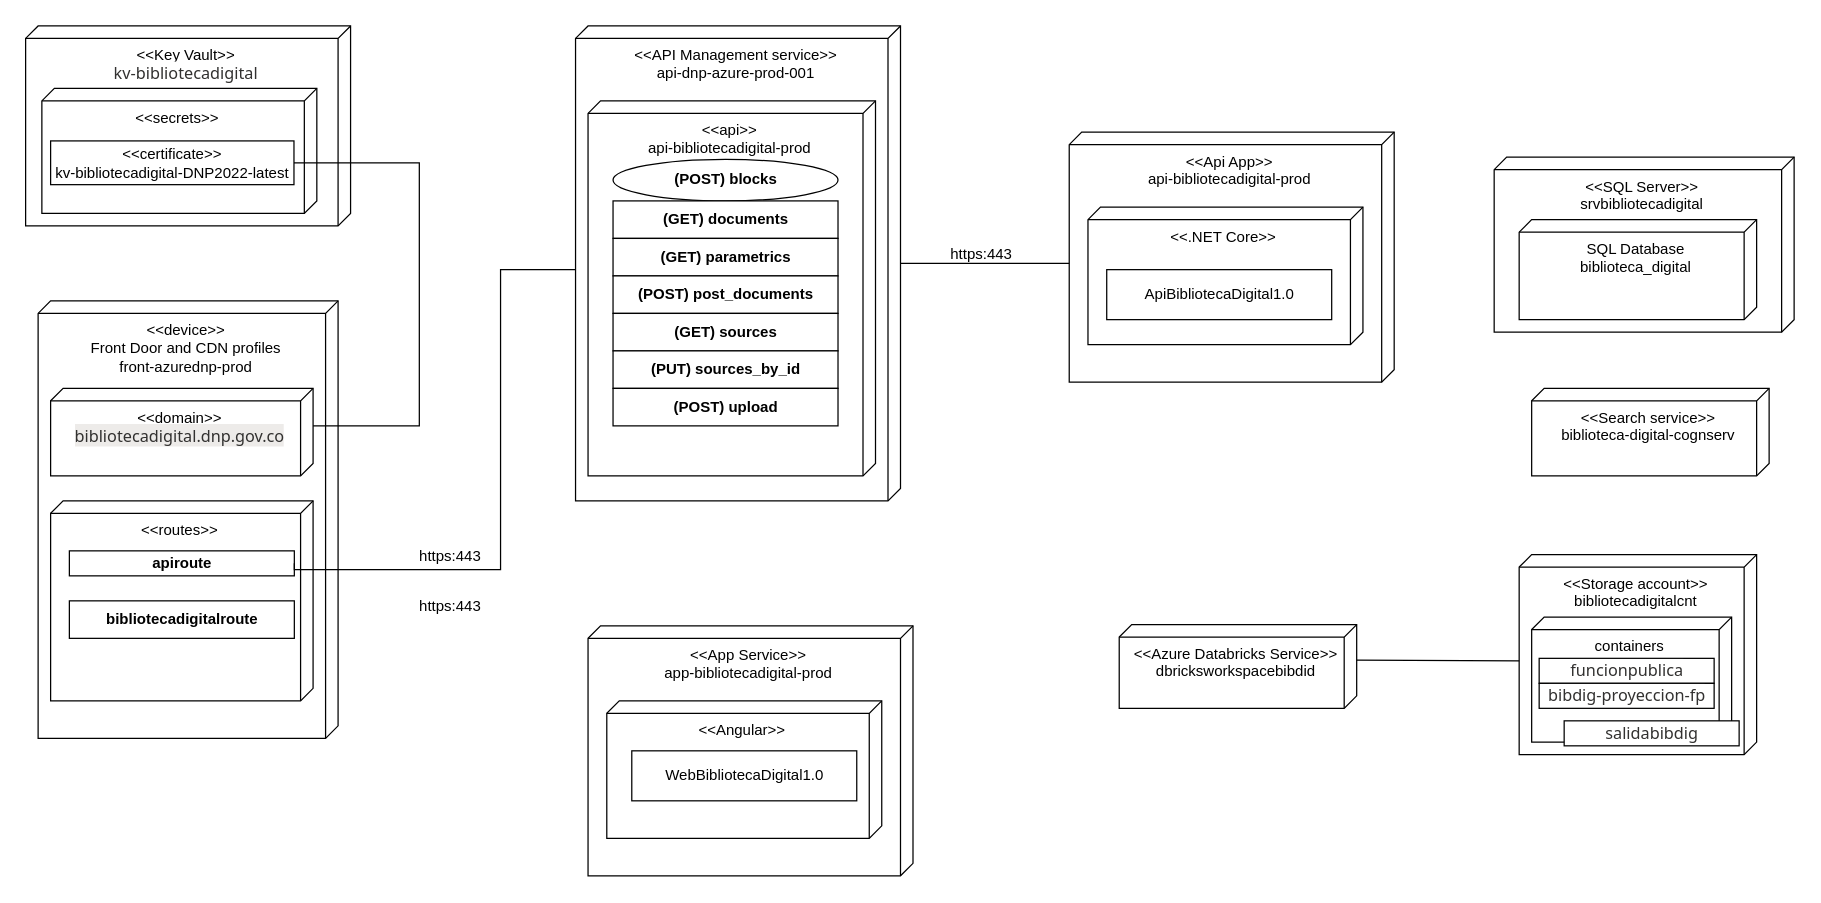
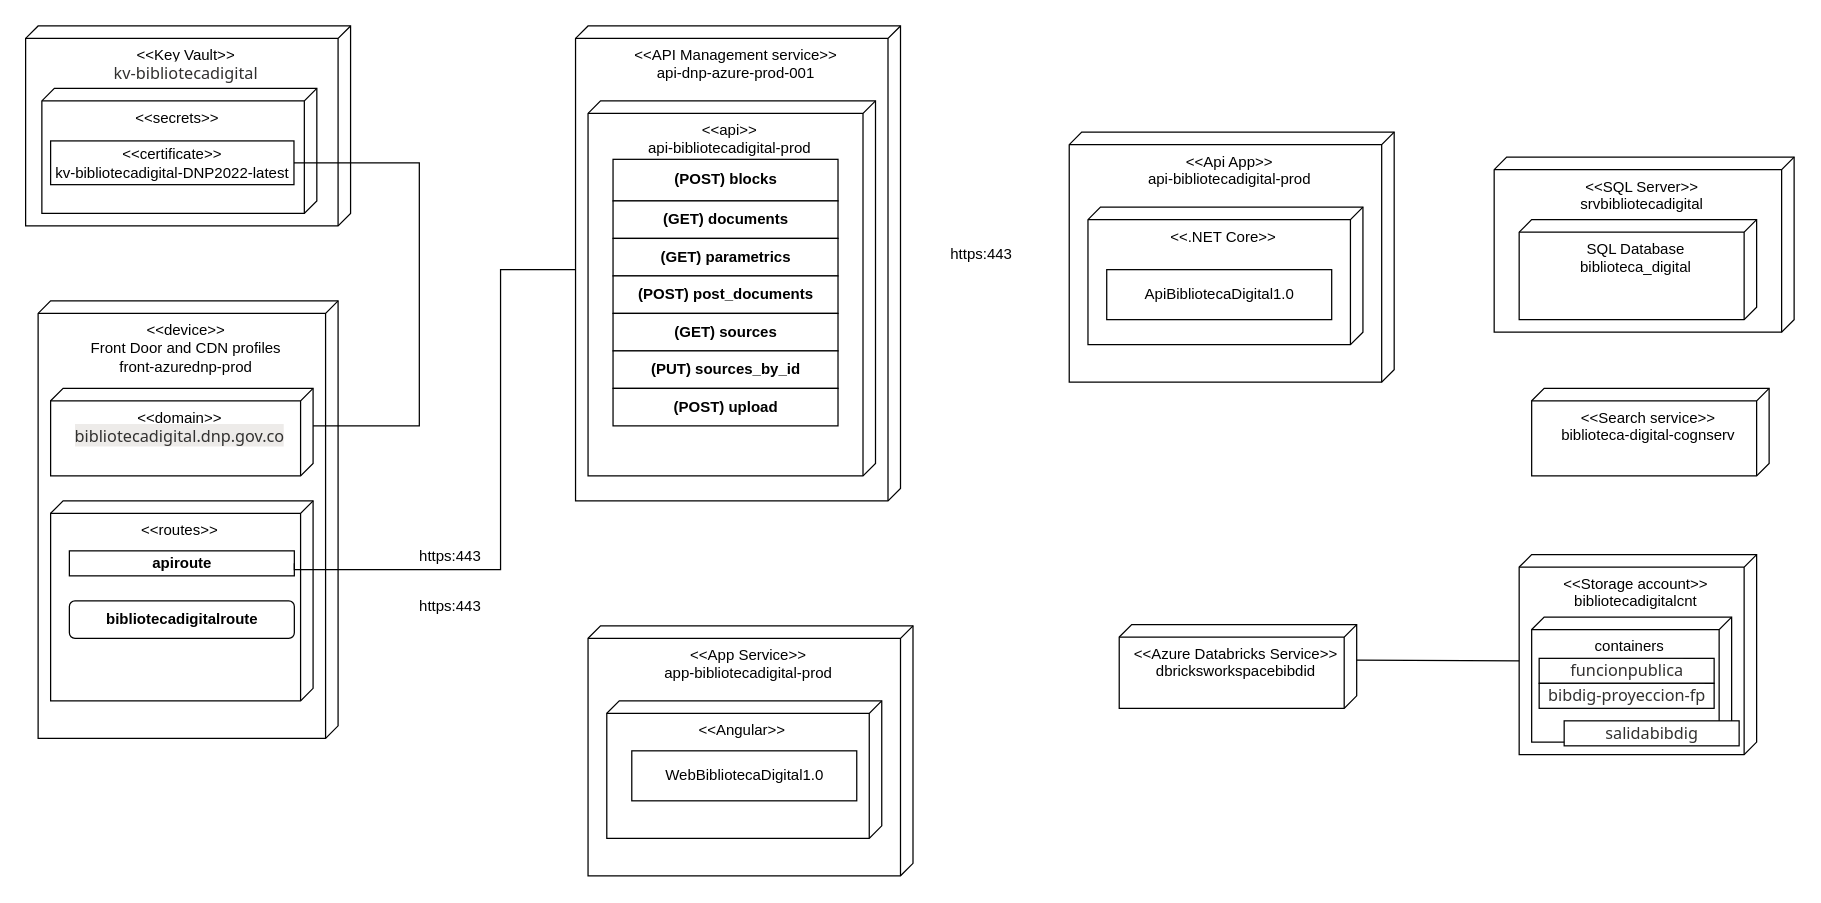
(726, 180) -> (726, 180)
(985, 263) -> none
(182, 619) -> (182, 619)
